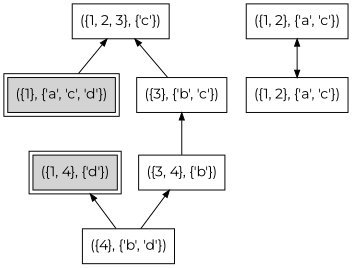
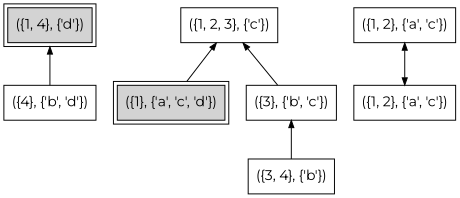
(153, 212) -> none
